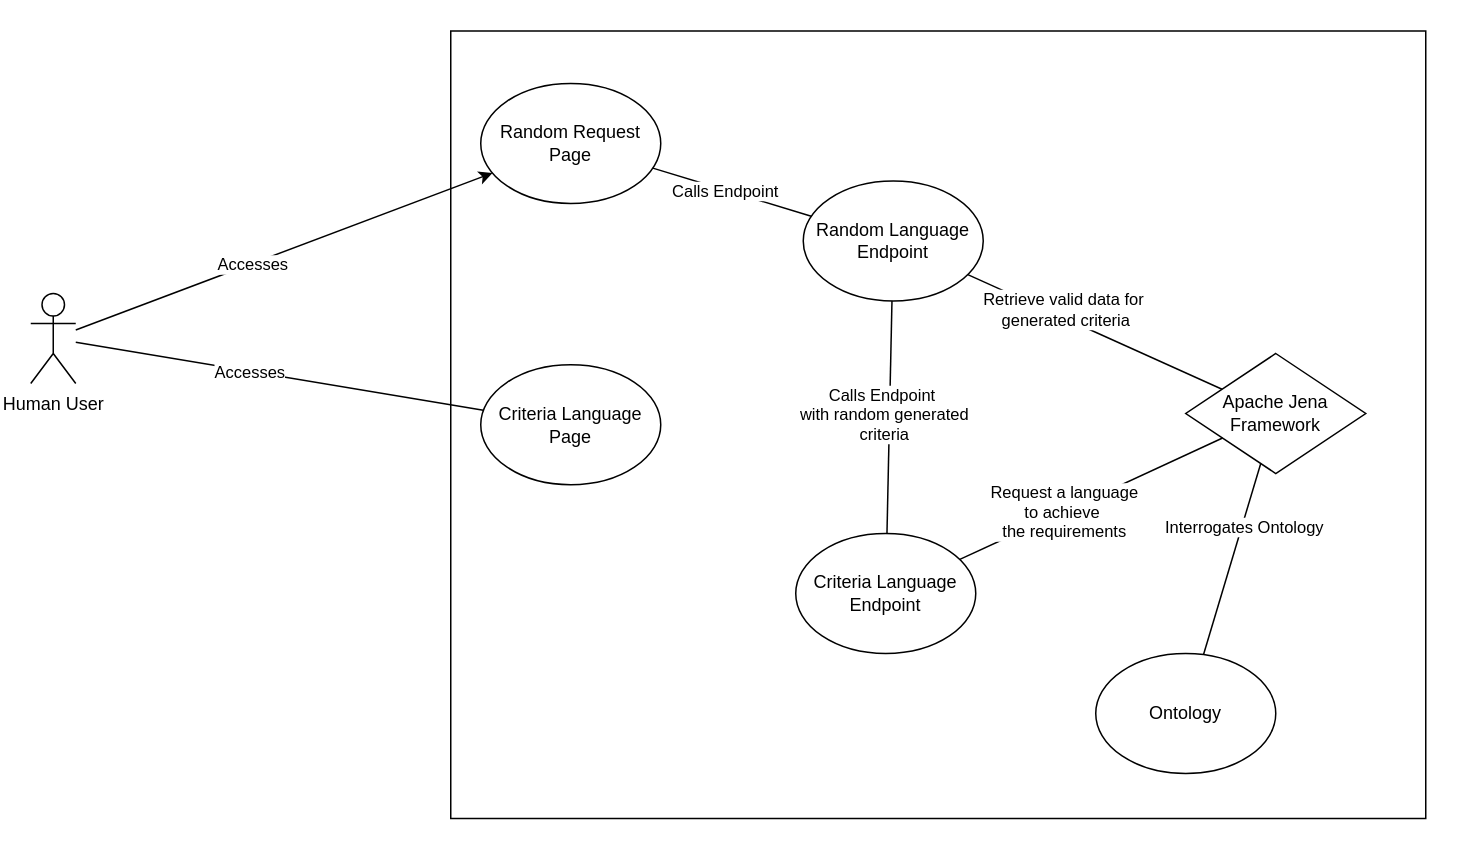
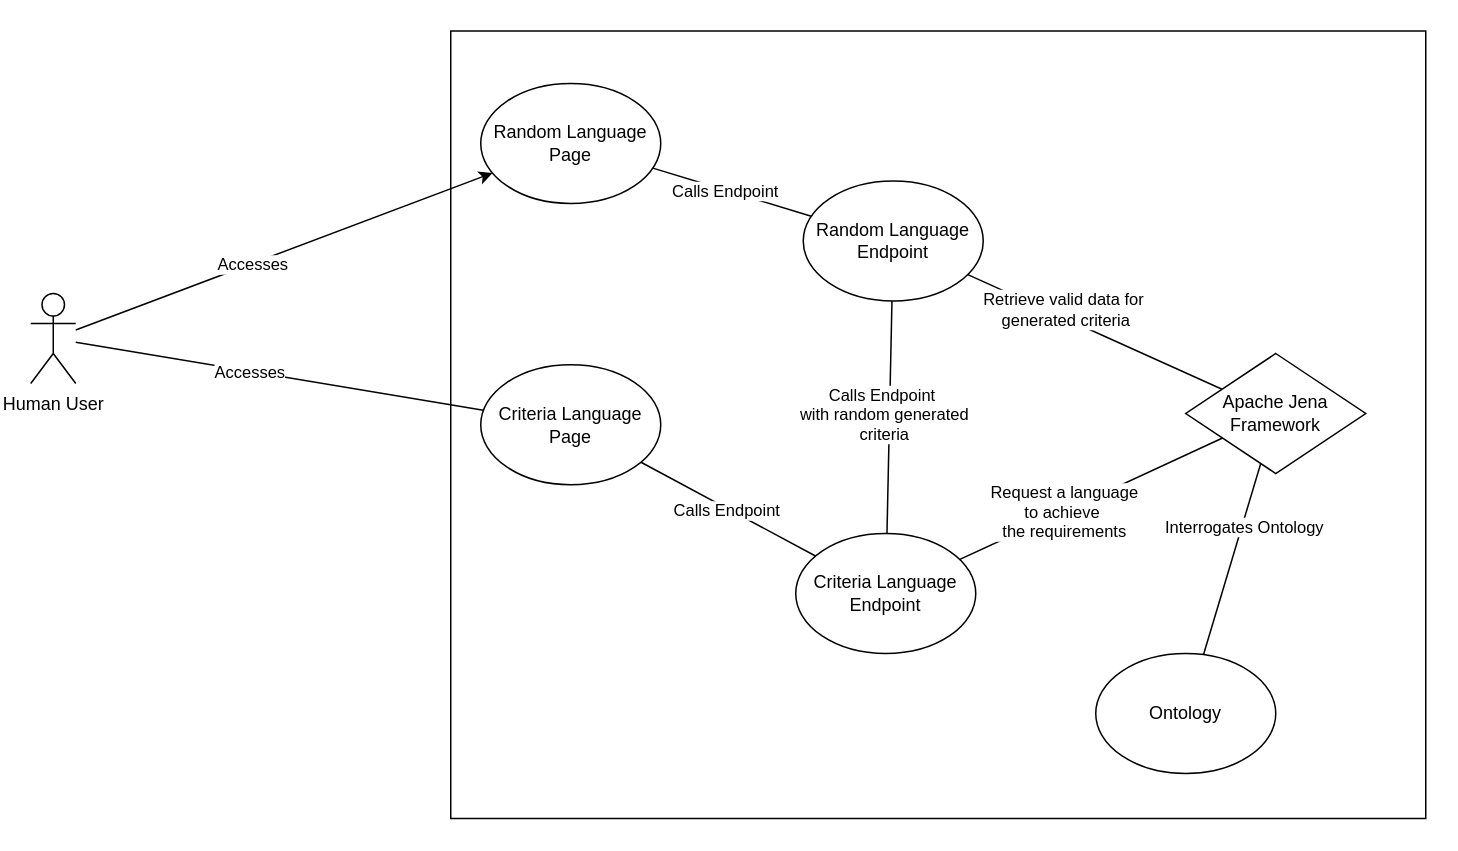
(571, 143) -> (571, 143)
none -> (728, 509)
